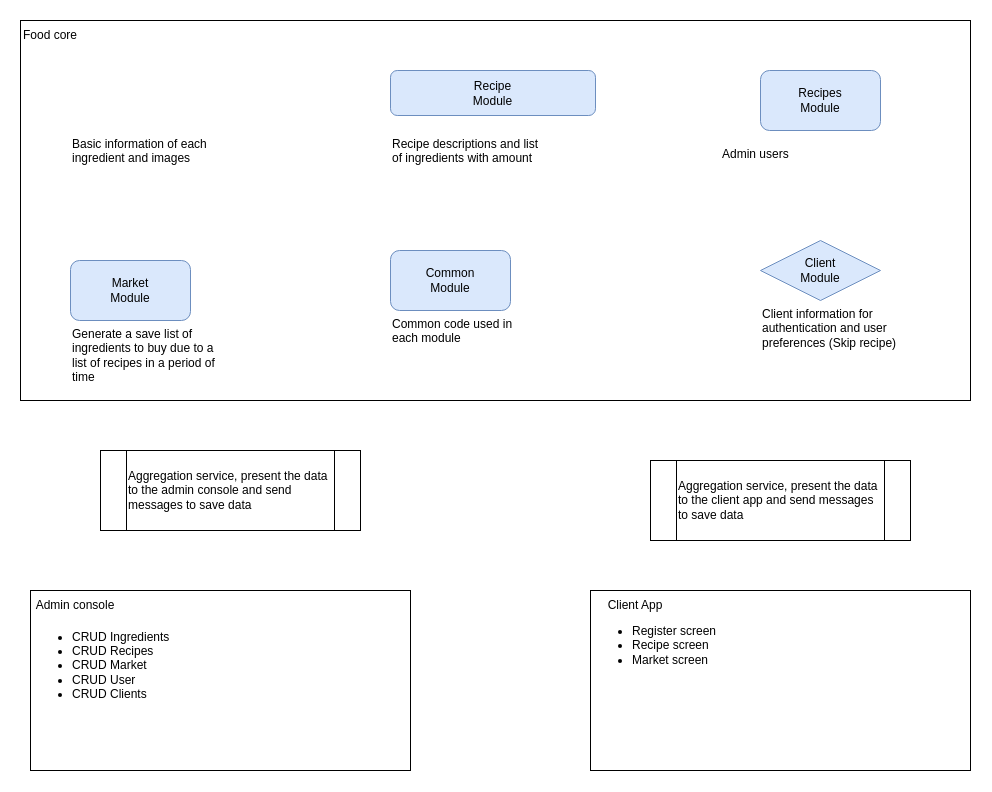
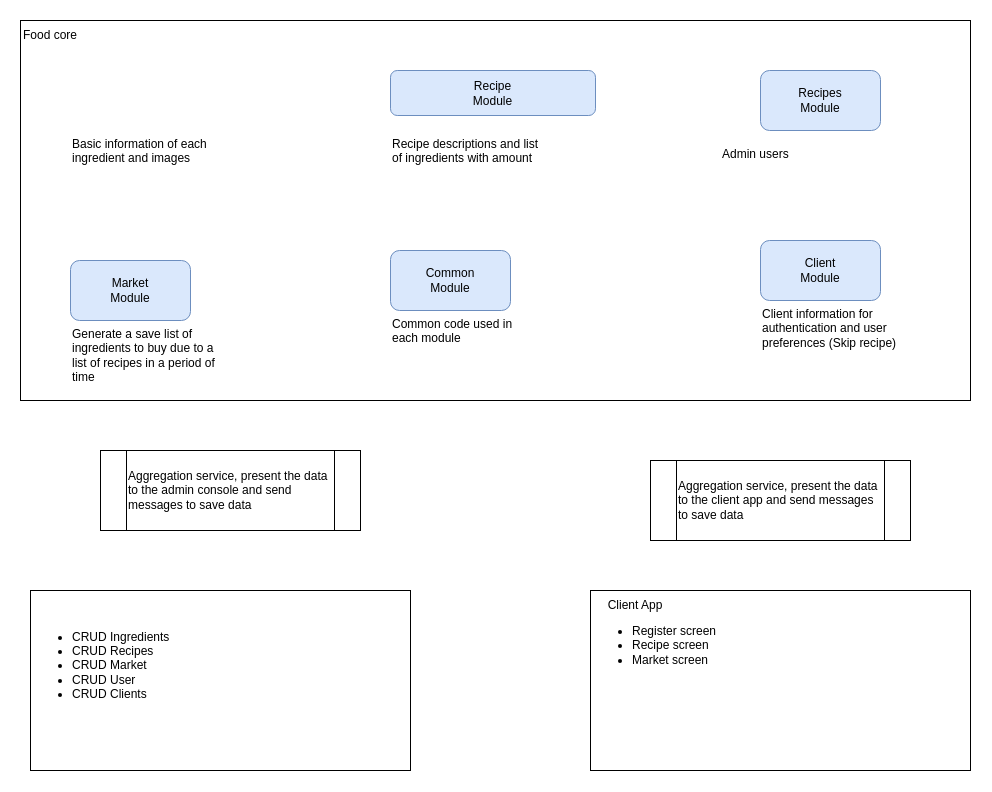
(821, 271) -> (821, 271)
(76, 606) -> none
